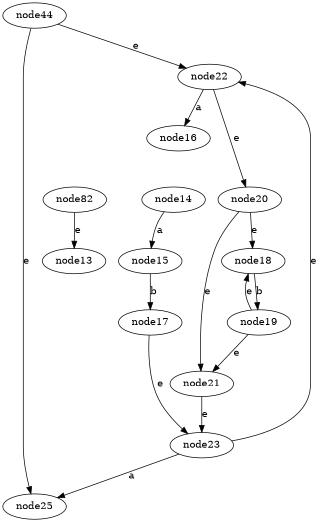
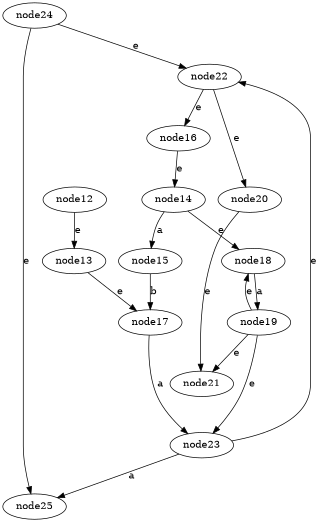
(35, 16) -> (35, 16)
(199, 108) -> (199, 108)
none -> (176, 165)
(75, 200) -> (75, 200)
(251, 227) -> (210, 228)
none -> (109, 290)
(260, 292) -> (260, 292)
(161, 384) -> (161, 384)
(202, 411) -> (245, 385)
